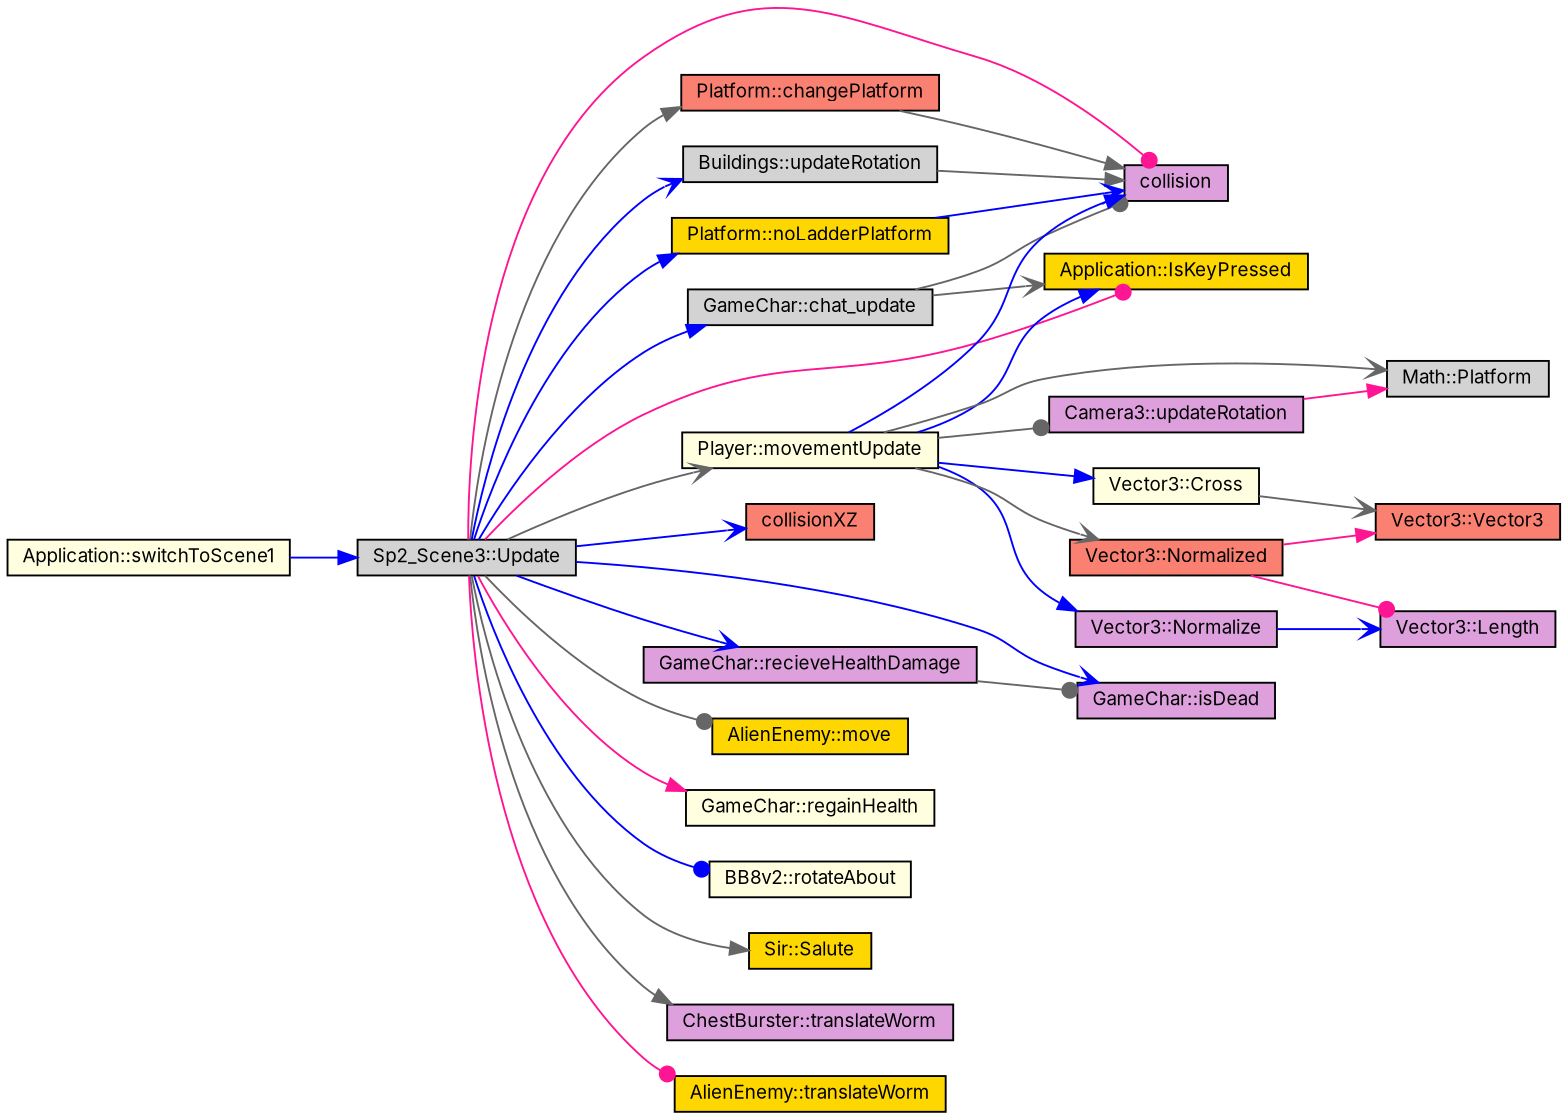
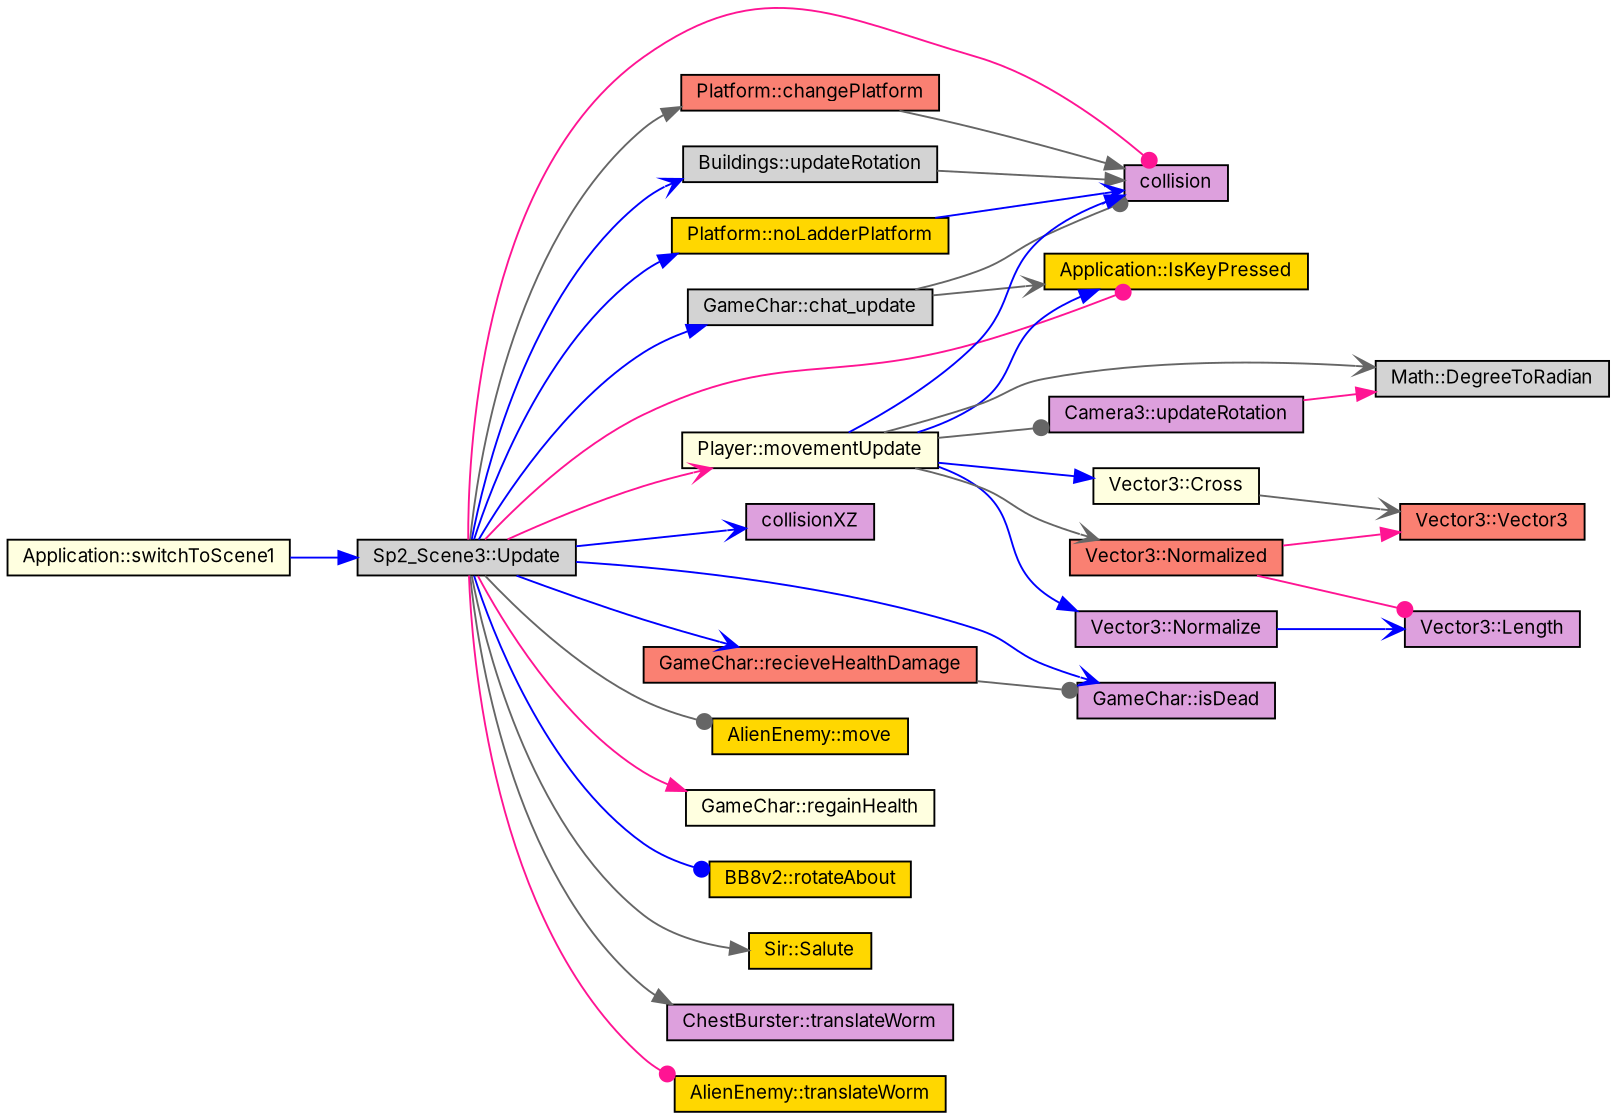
(1468, 379) -> (1492, 379)
(599, 502) -> (599, 502)
(810, 522) -> (810, 522)
(810, 665) -> (810, 665)
(810, 879) -> (810, 879)
